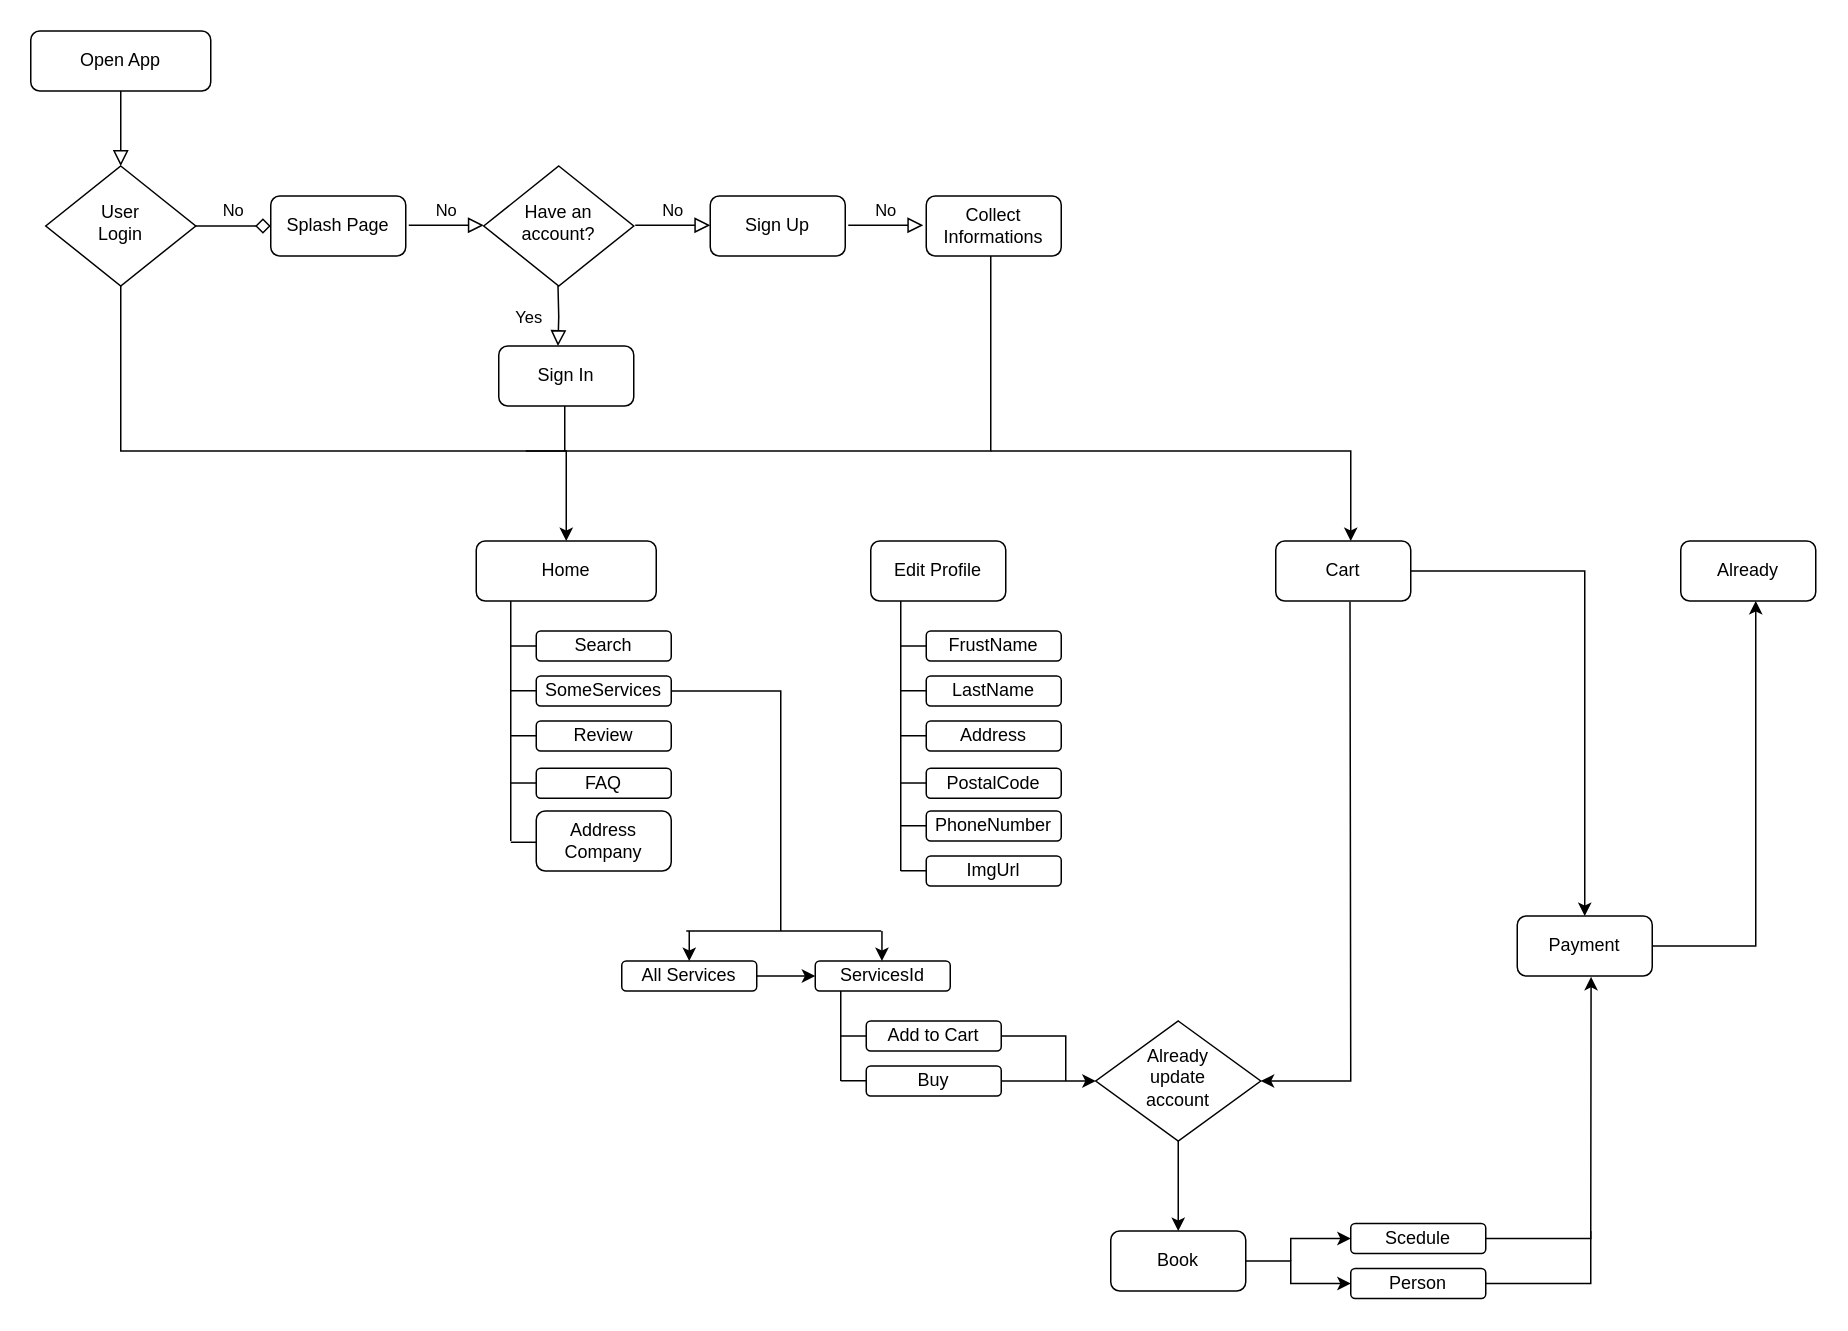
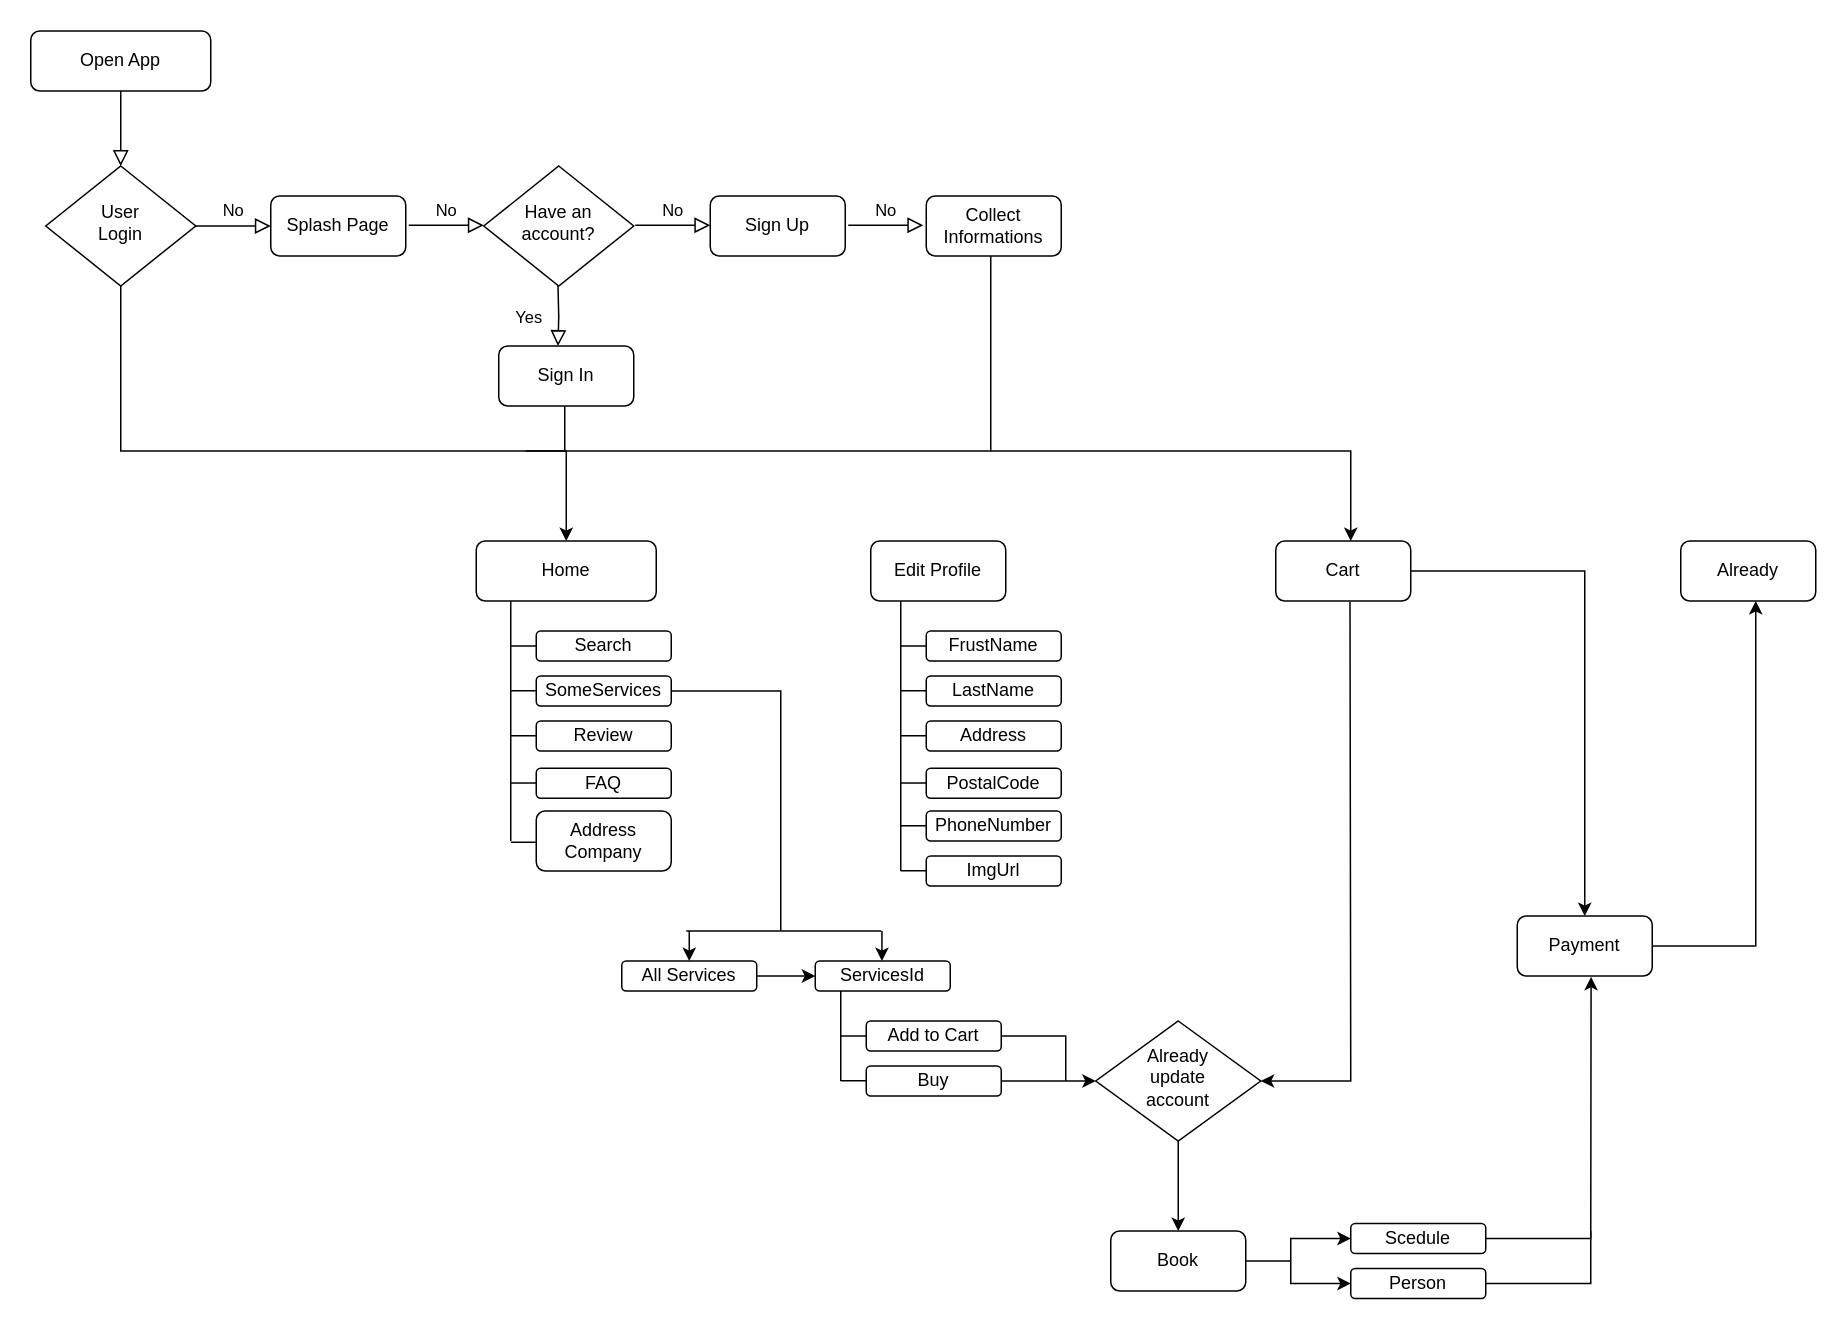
(254, 226) -> (254, 226)
